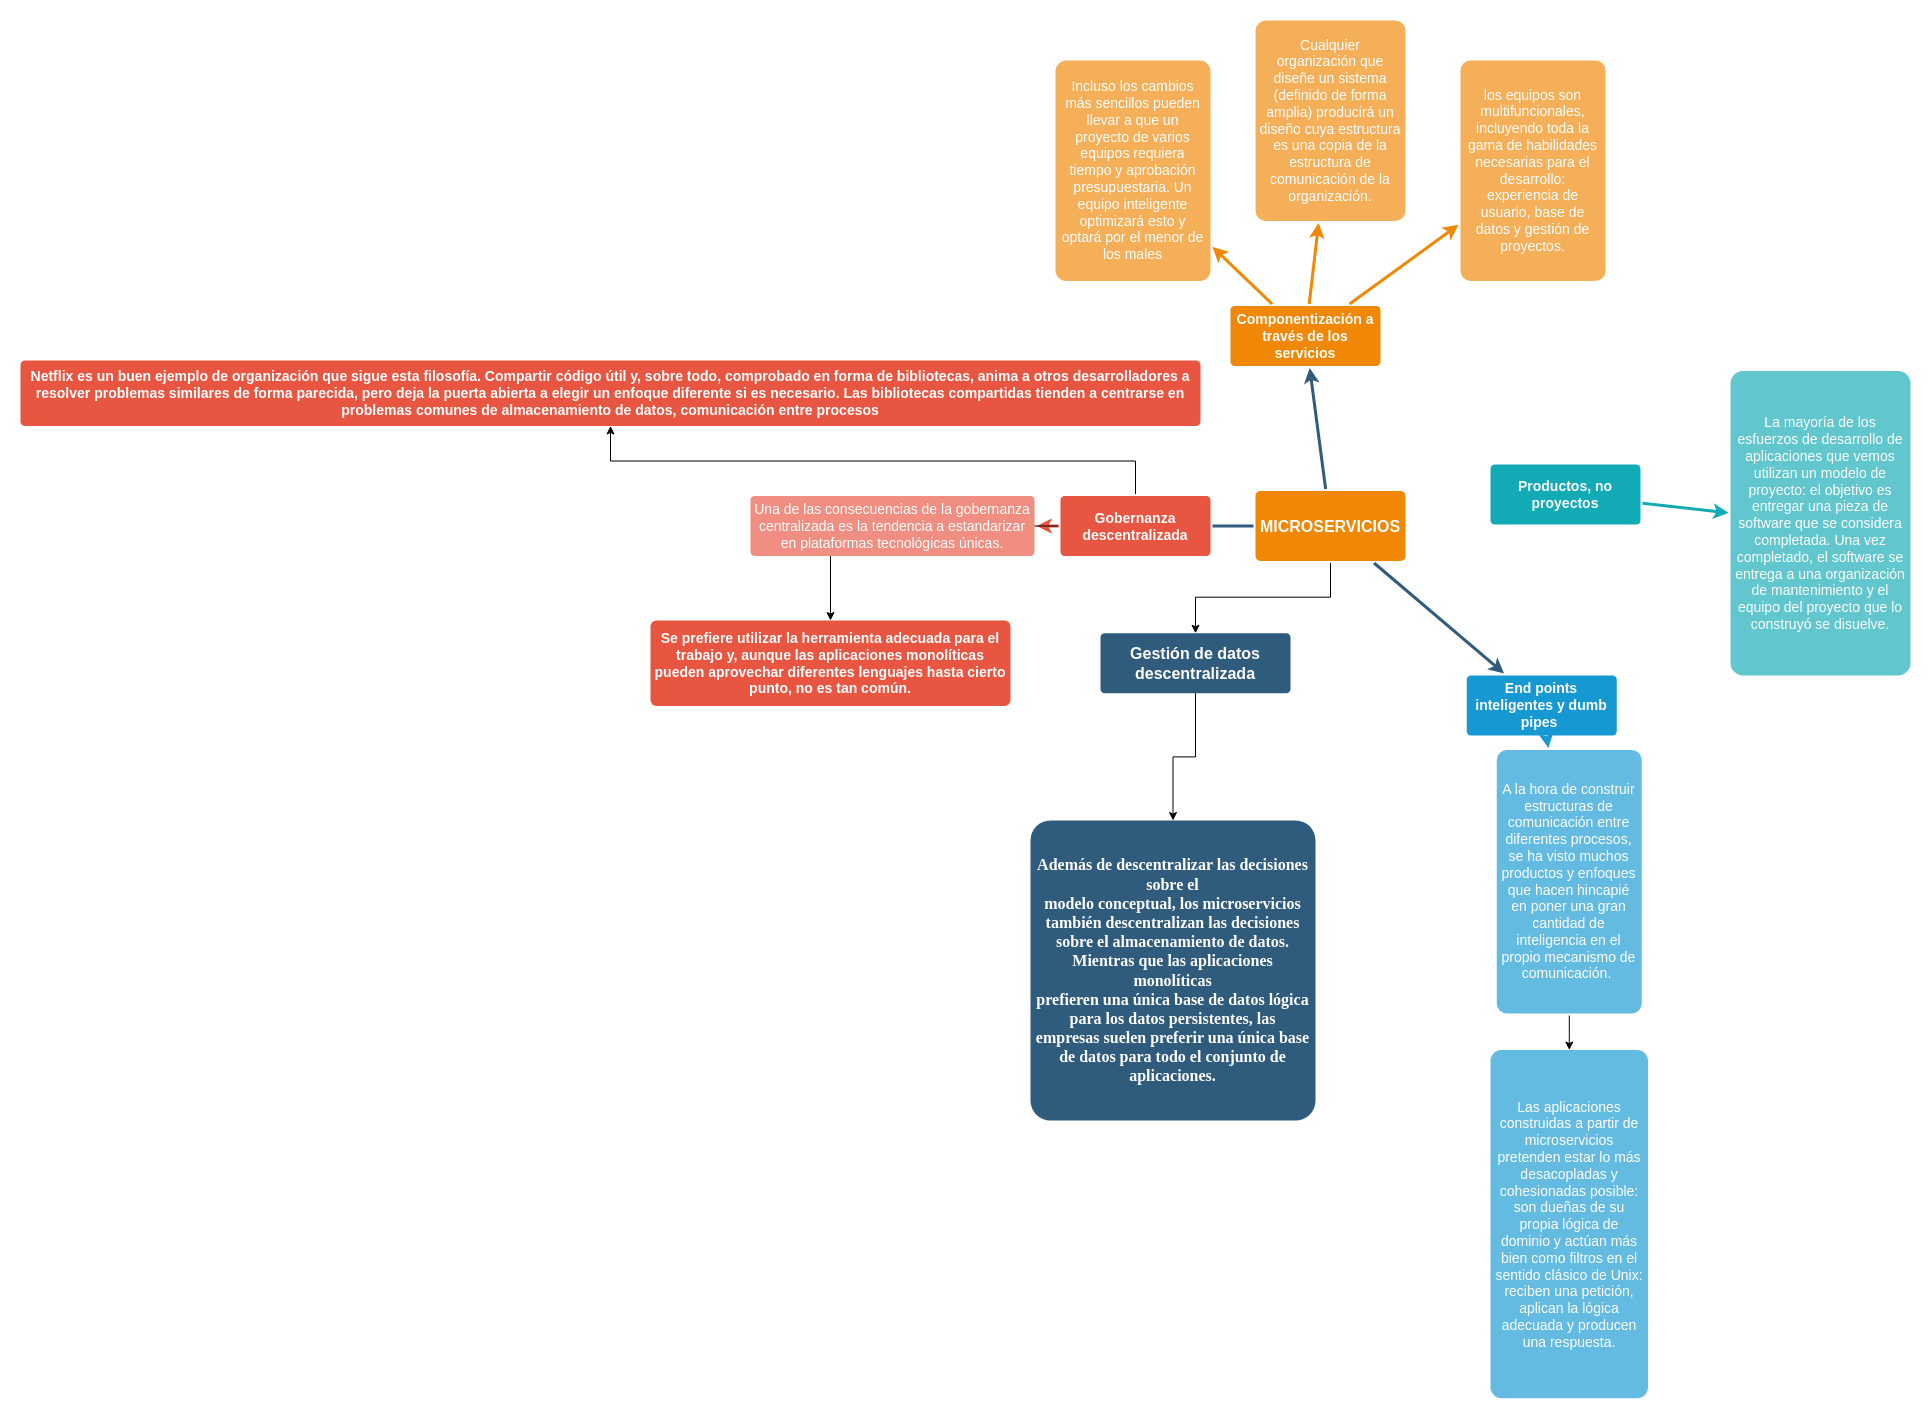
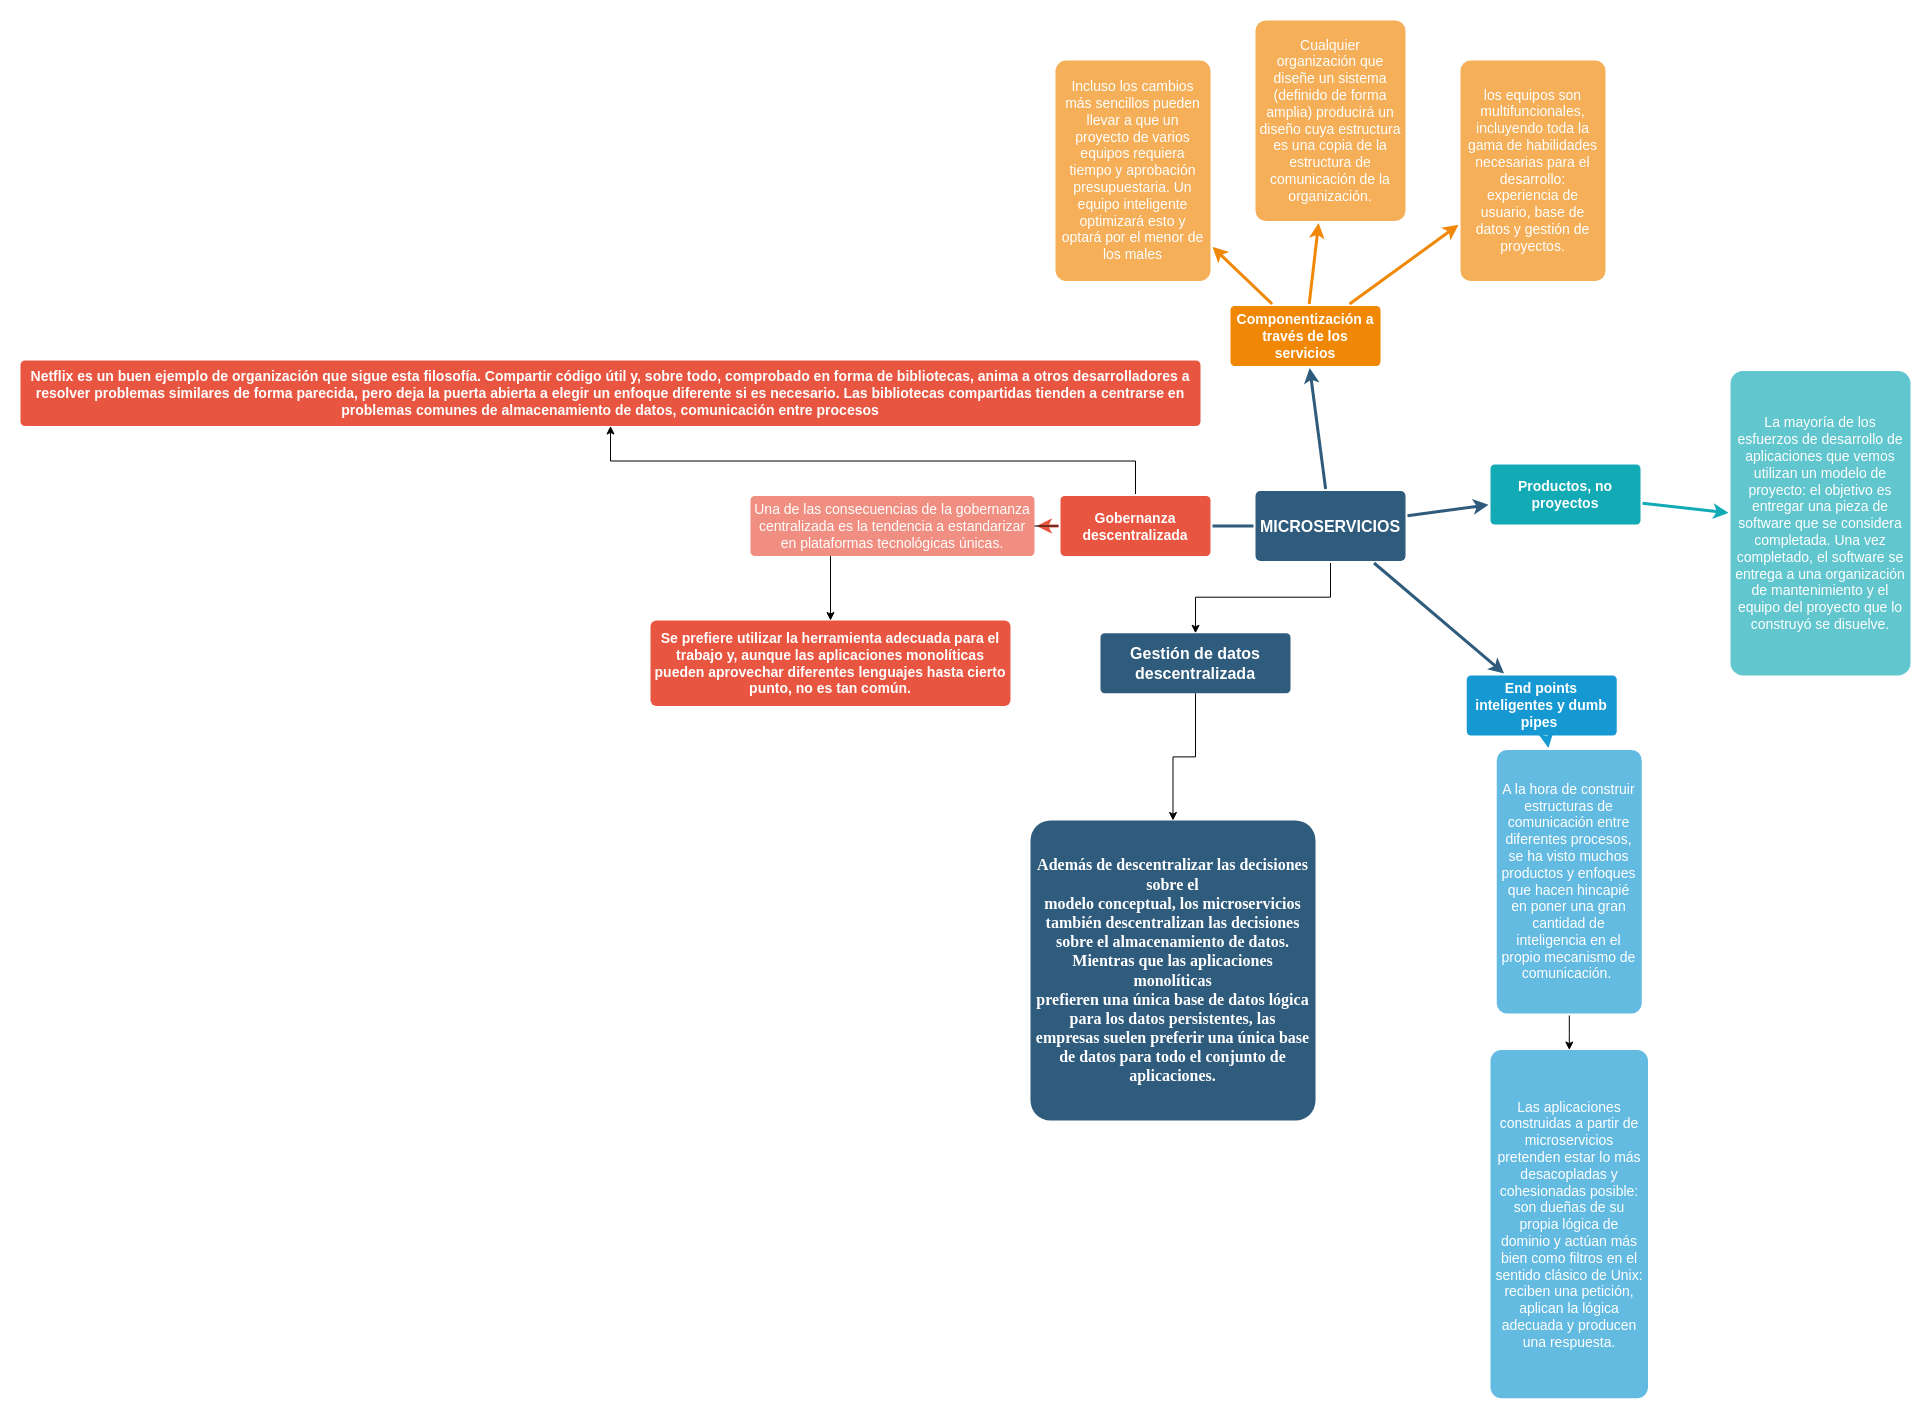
none -> (1442, 511)
(1331, 526) -> (1331, 526)
